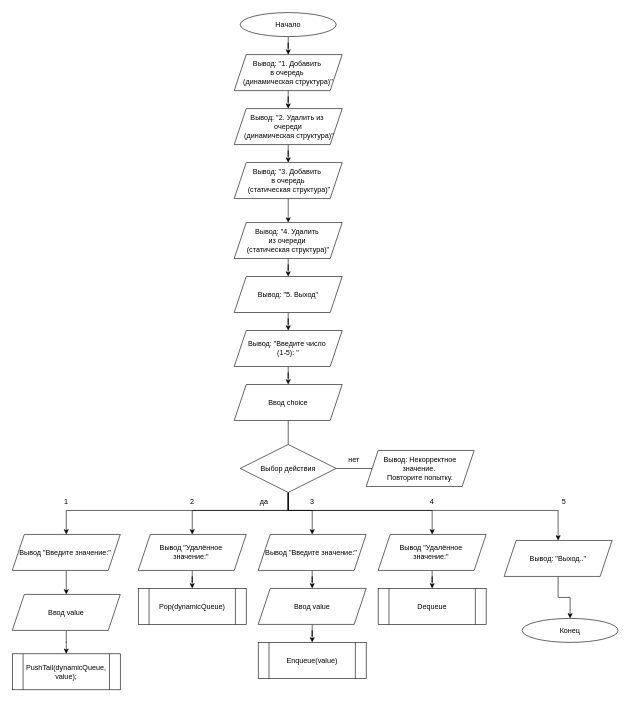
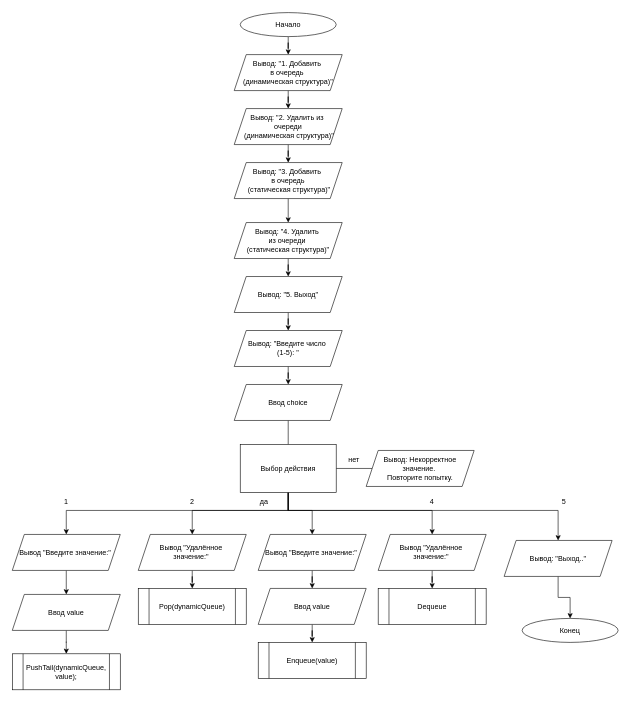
(288, 468) -> (288, 468)
(312, 501) -> none
